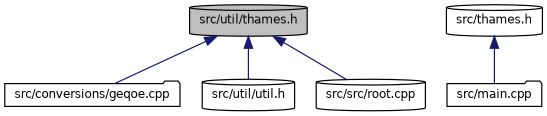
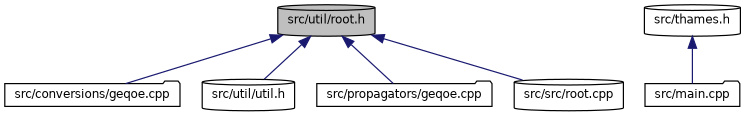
(248, 20) -> (326, 20)
none -> (404, 95)
